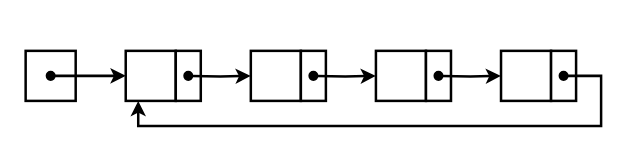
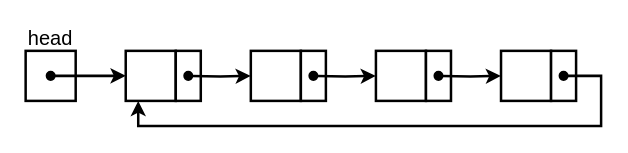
none -> (51, 38)
